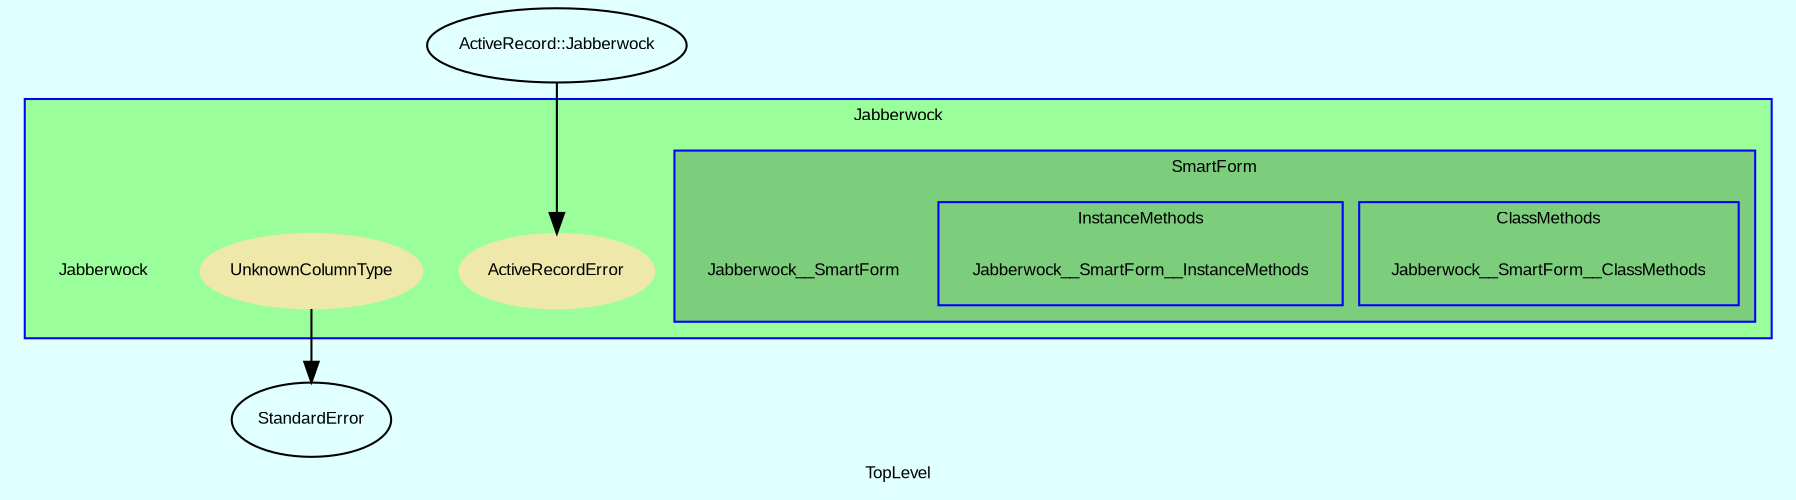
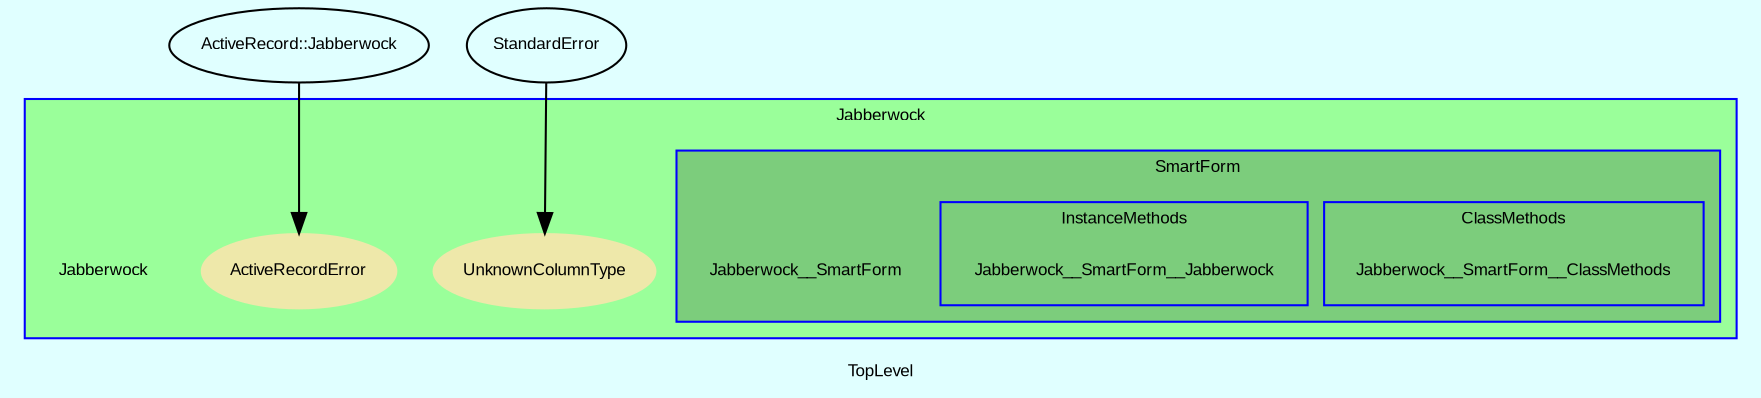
(1141, 271) -> (1124, 271)
(311, 325) -> (546, 148)
